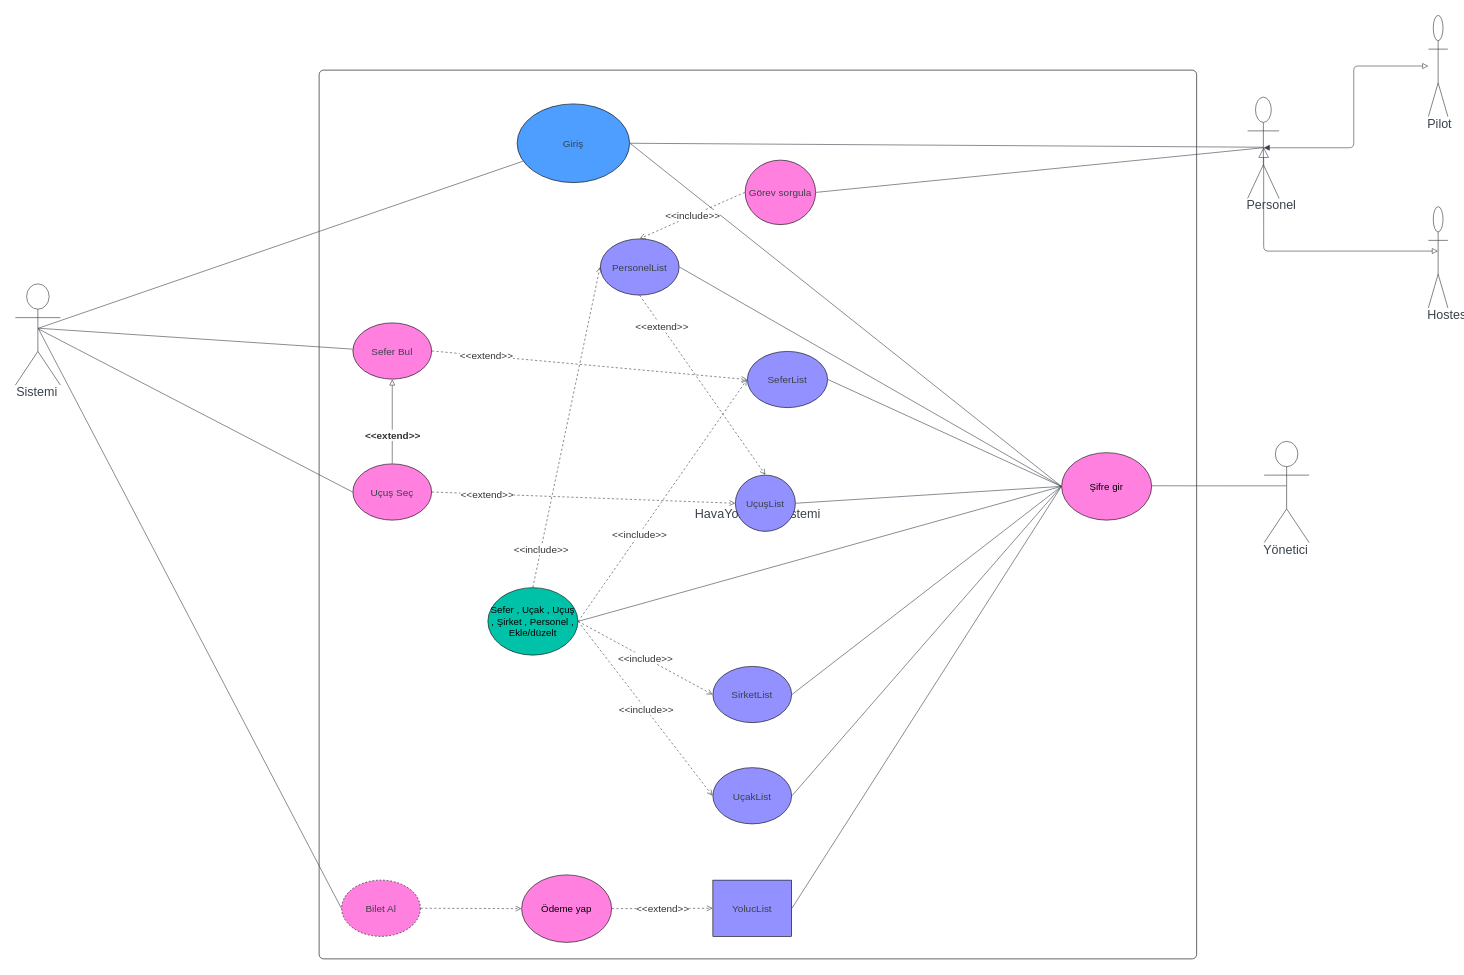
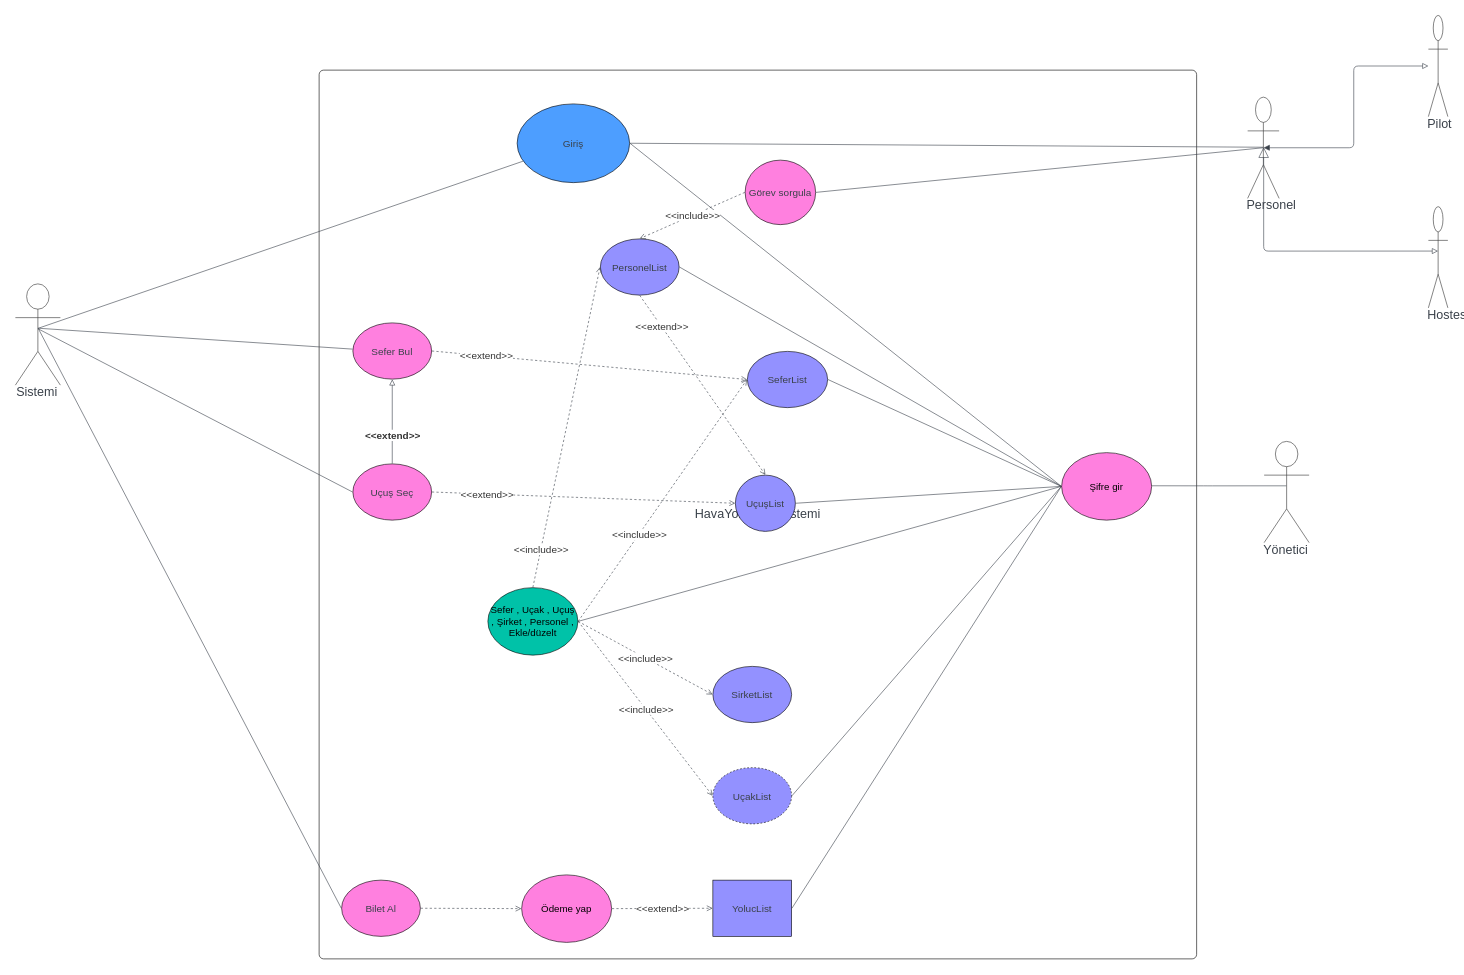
(923, 593) -> none
(752, 796) -> (752, 796)
(381, 908) -> (381, 908)
